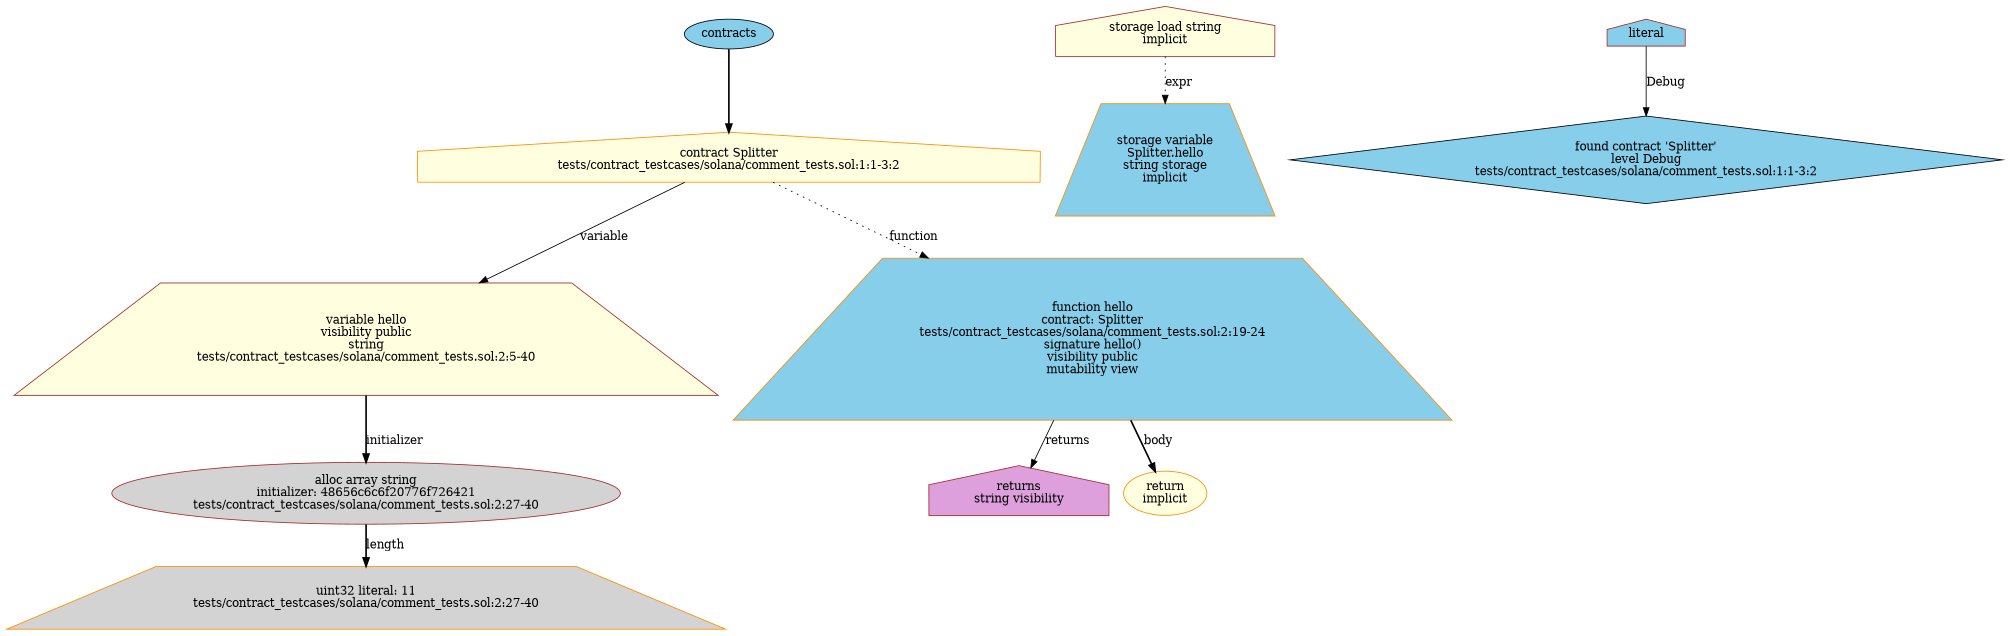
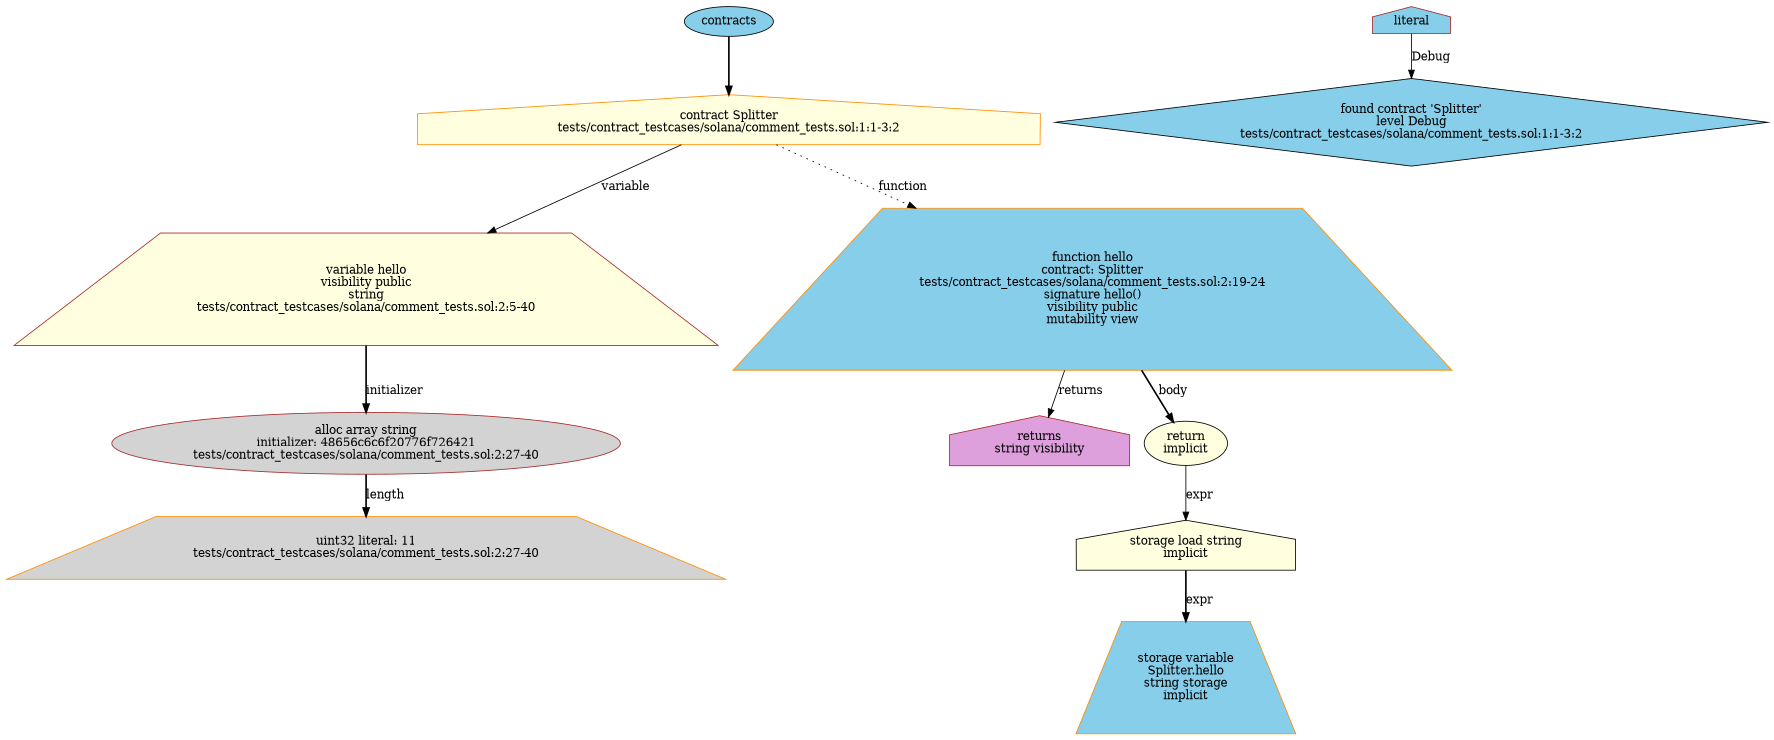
(1165, 34) -> (1186, 548)
(1165, 76) -> (1186, 592)
none -> (1186, 489)
(1165, 493) -> (1186, 443)
